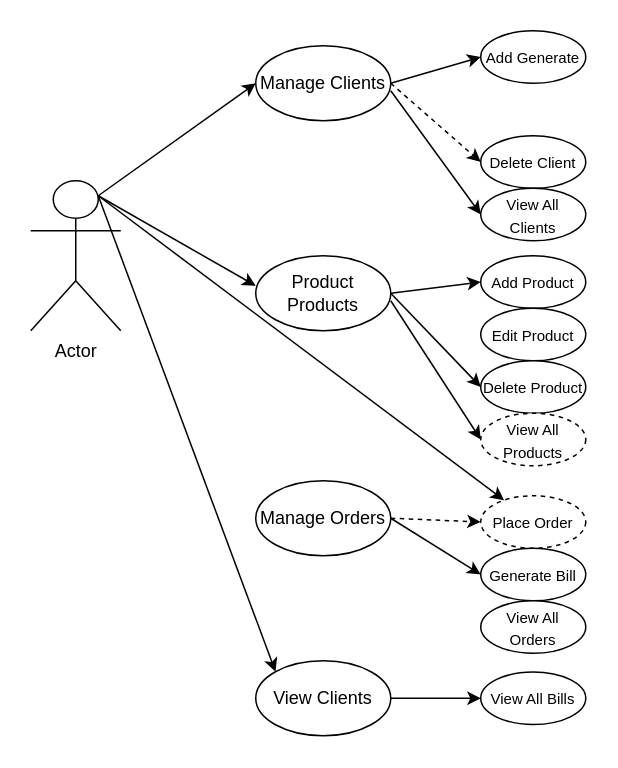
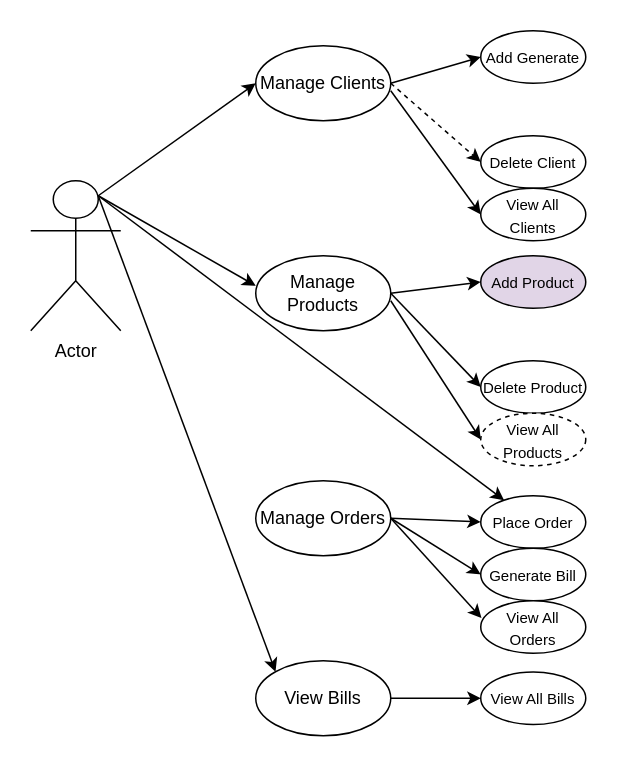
(533, 282) -> (533, 282)
(323, 293) -> (323, 293)
(533, 335) -> none
(432, 520) -> (432, 520)
(533, 522) -> (533, 522)
none -> (436, 568)
(323, 698) -> (323, 698)
